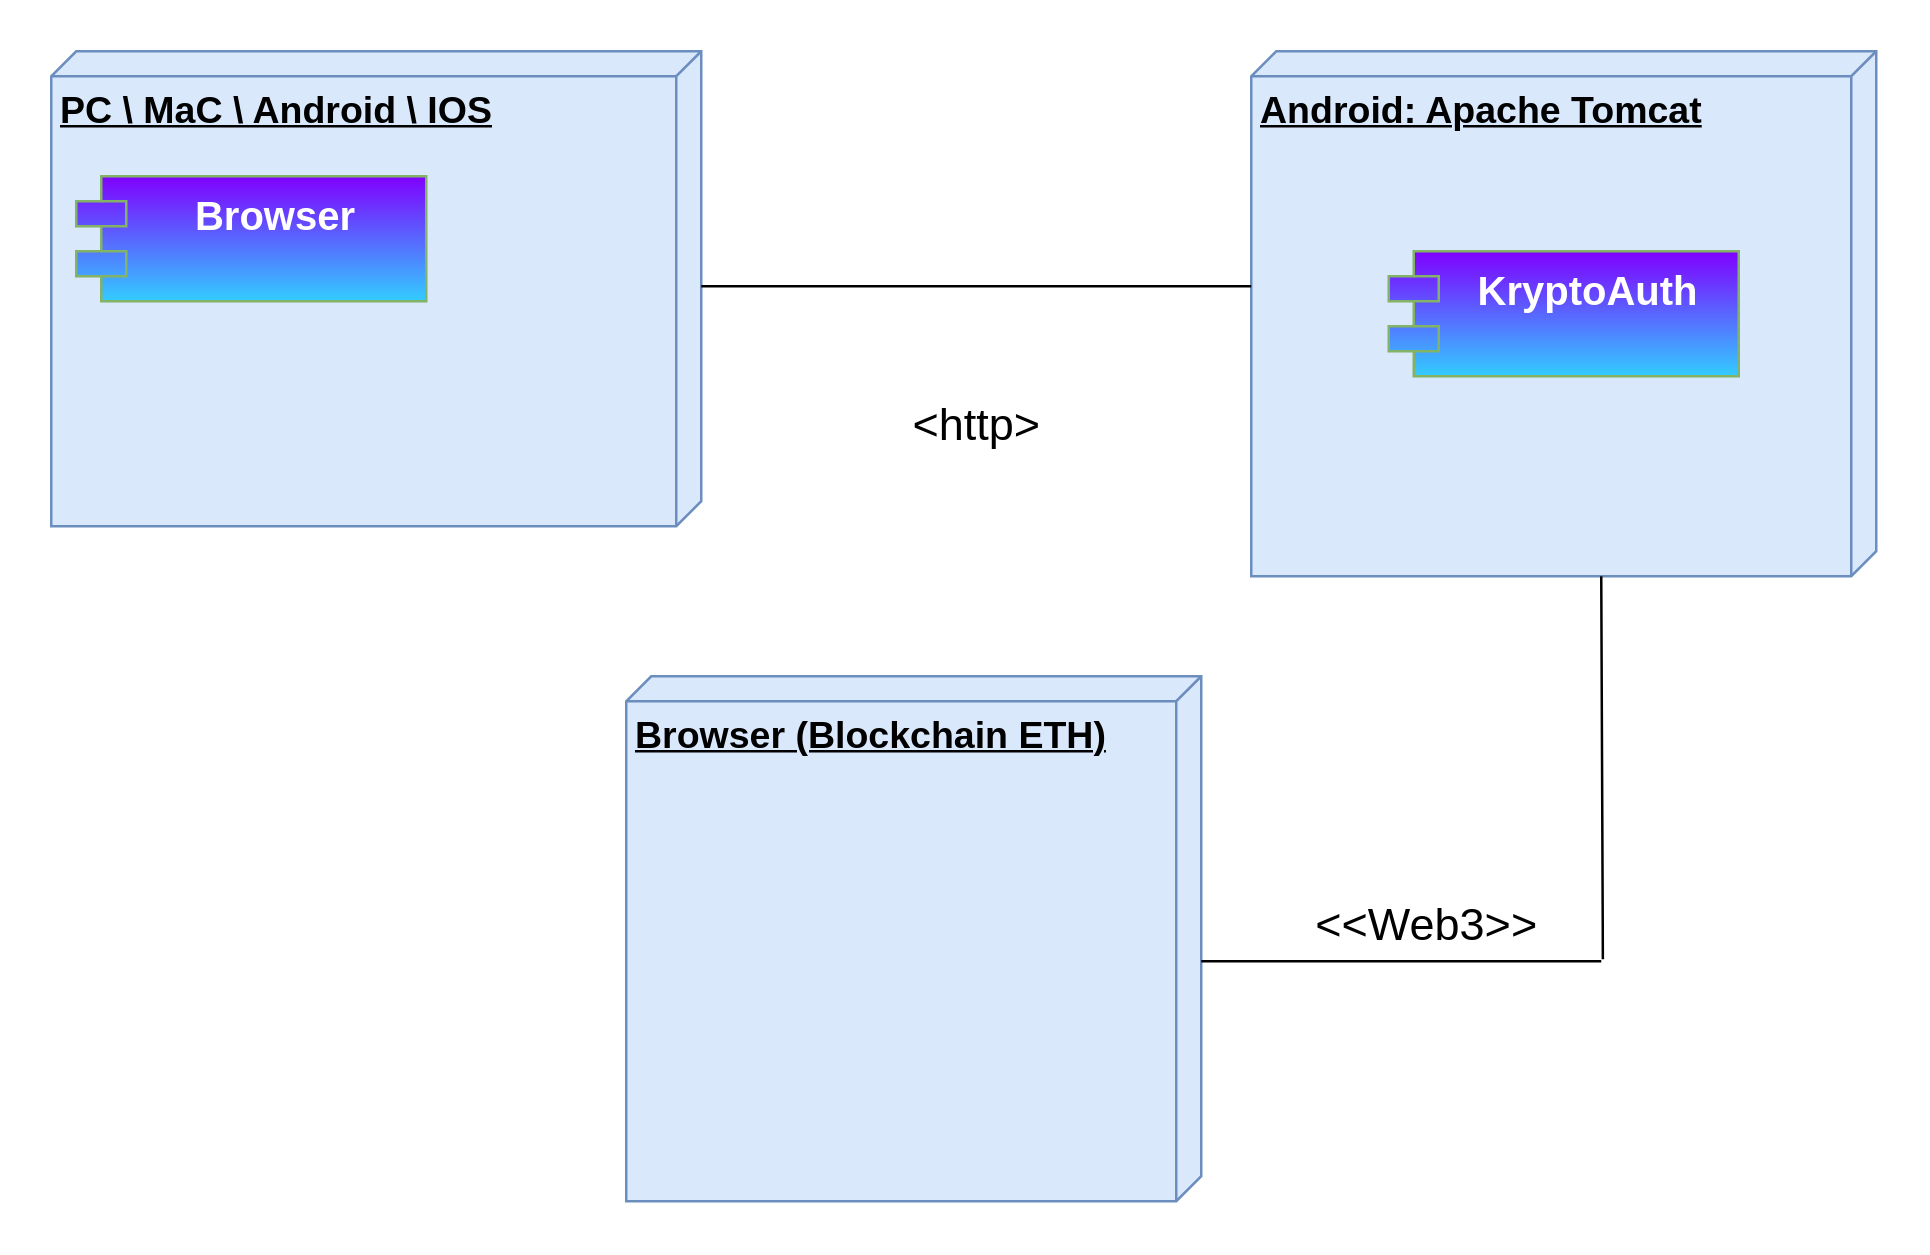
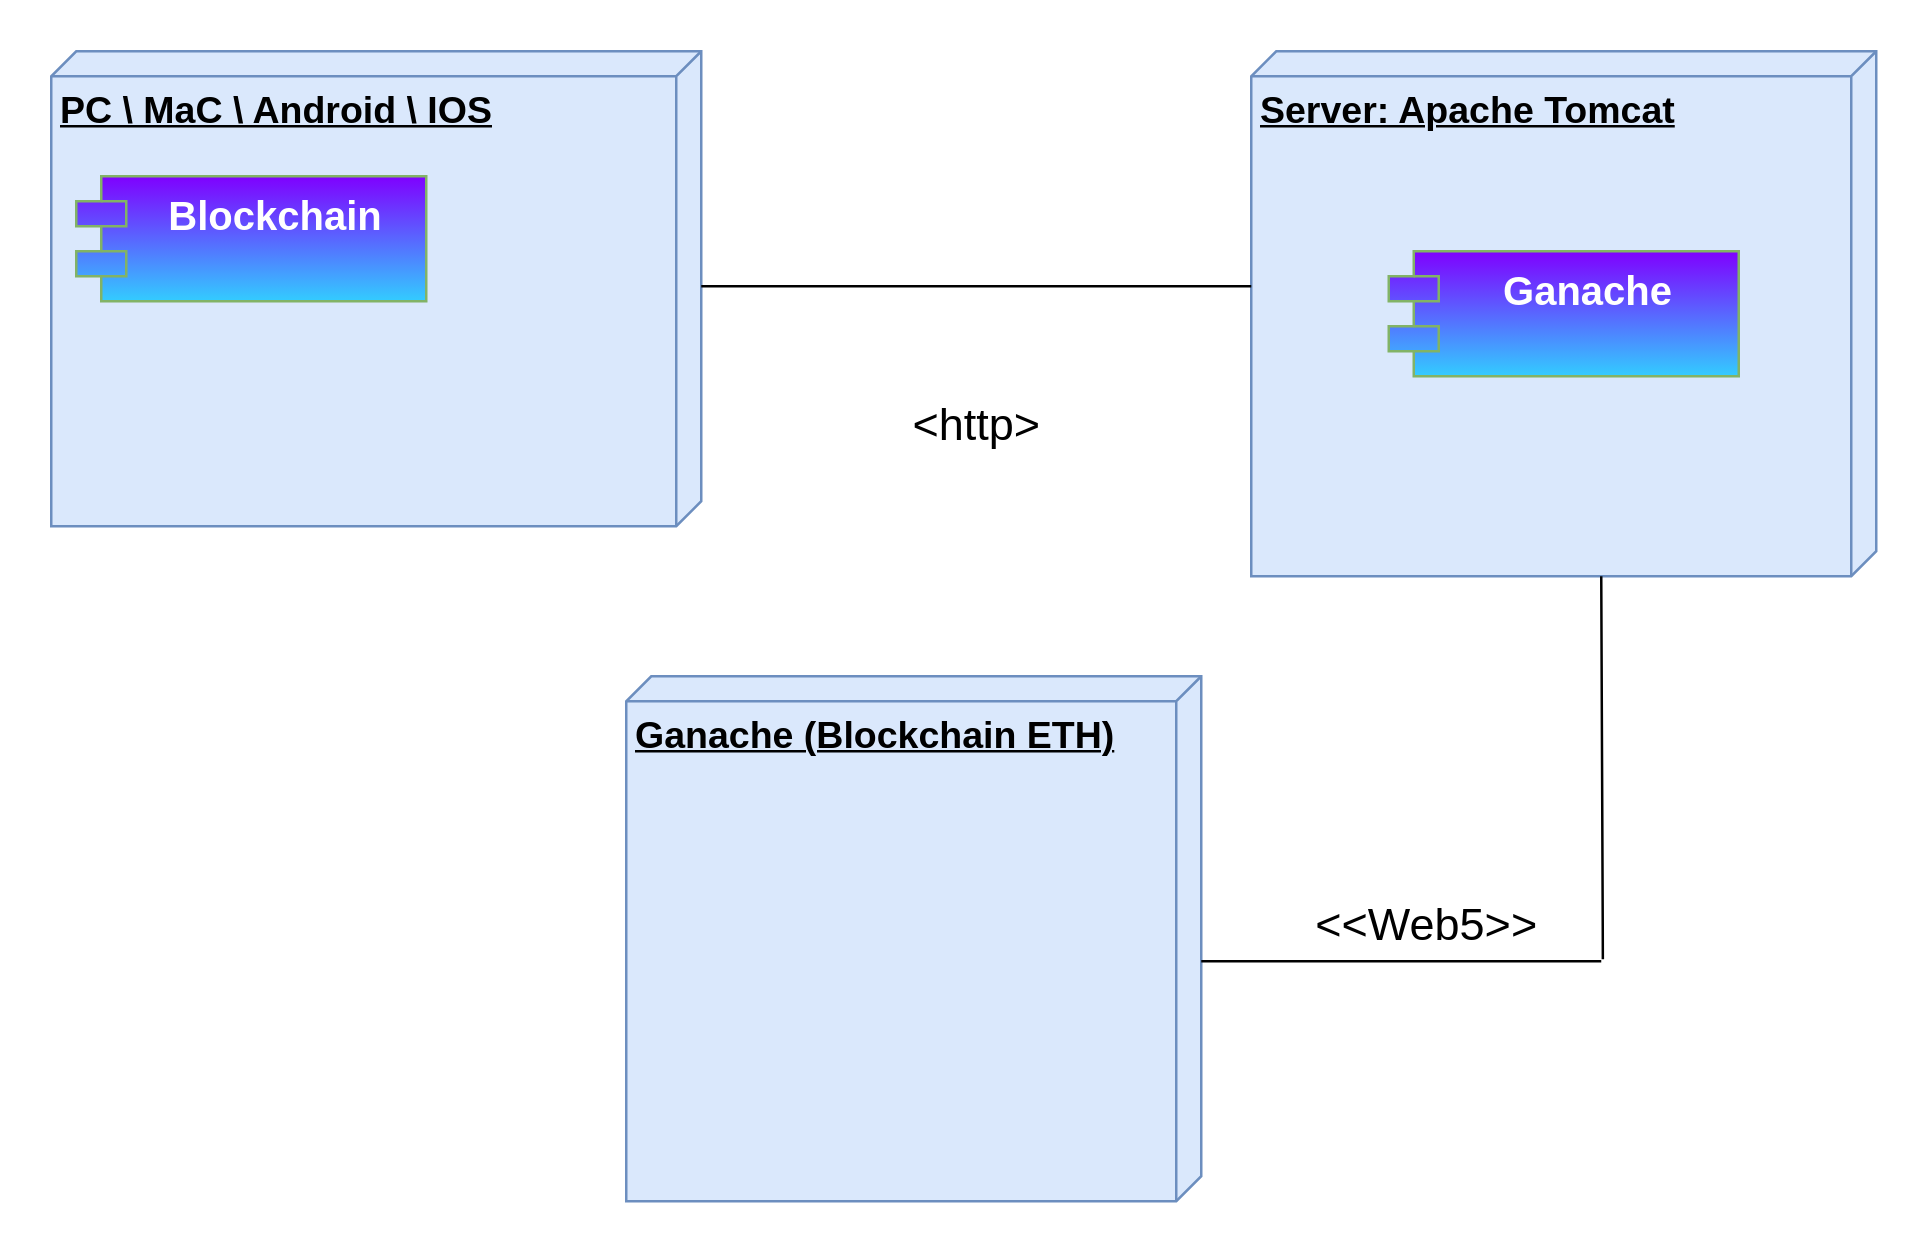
(1430, 107) -> (1426, 107)
(275, 217) -> (275, 217)
(1588, 292) -> (1588, 292)
(822, 732) -> (822, 732)
(1428, 926) -> (1428, 926)
